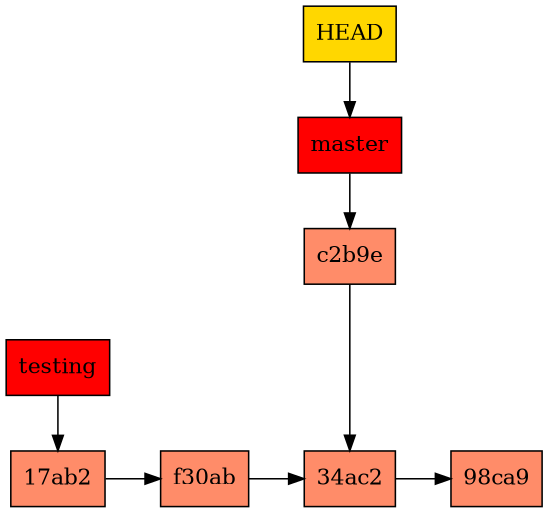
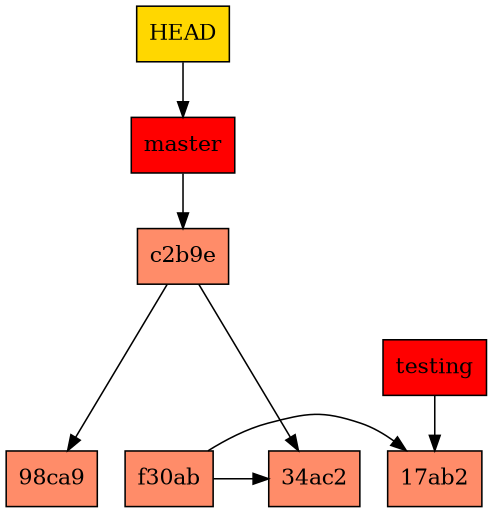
(125, 479) -> (300, 416)
(415, 479) -> (121, 361)
